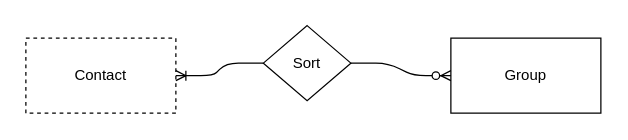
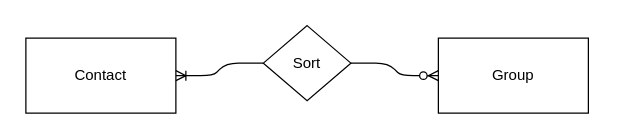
(101, 76) -> (101, 76)
(526, 76) -> (513, 76)
